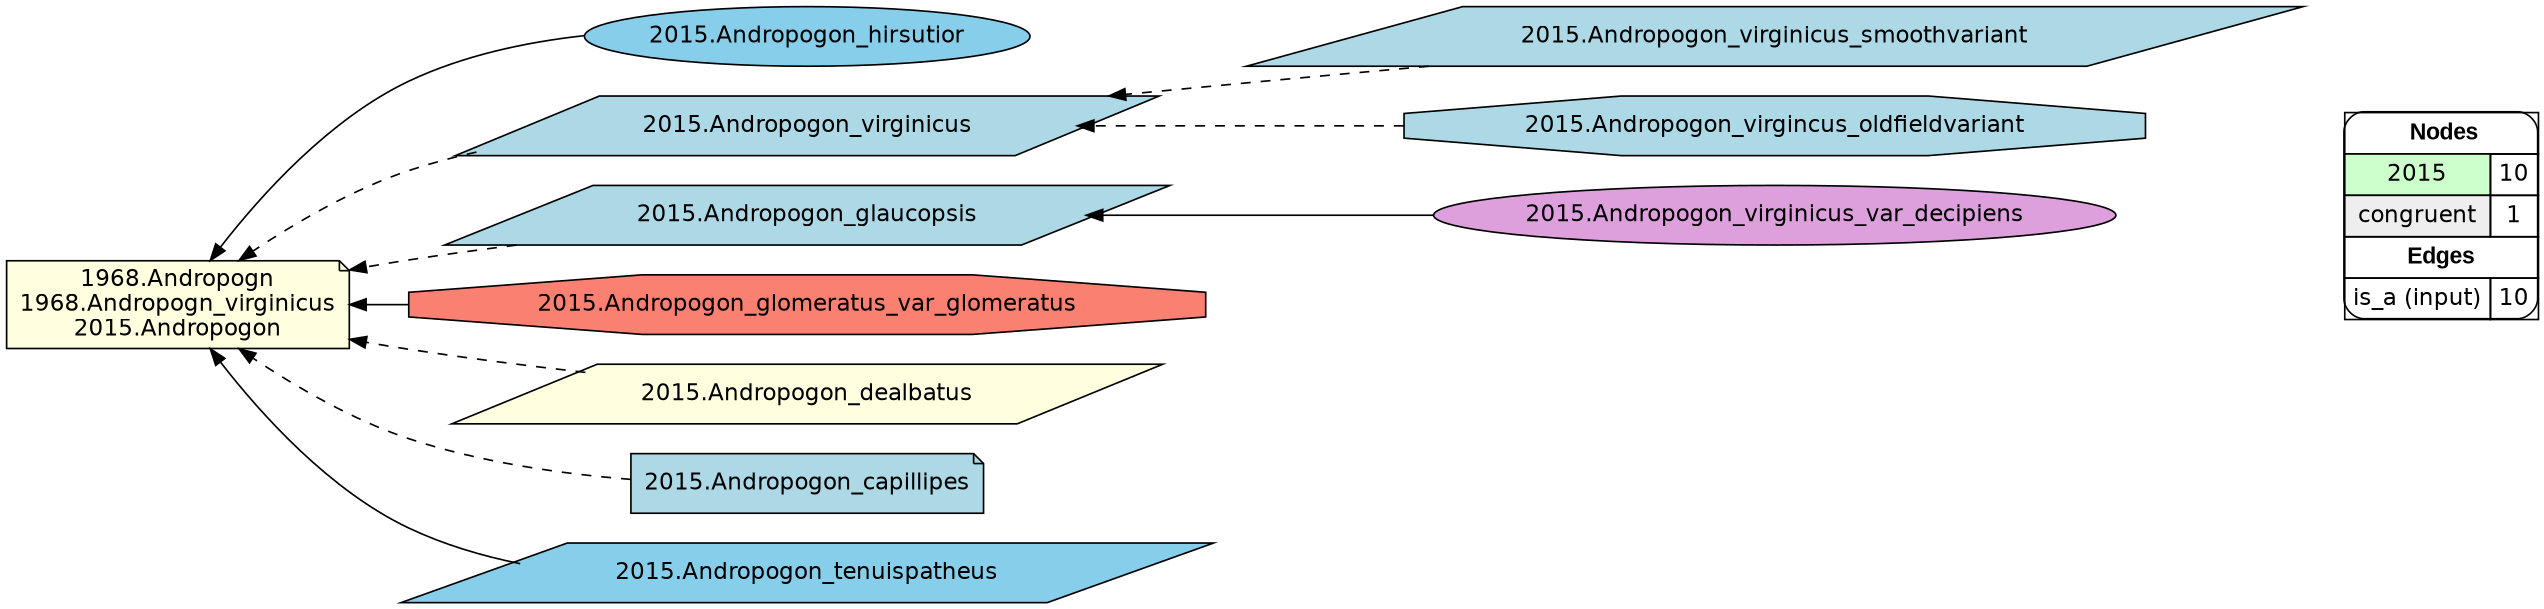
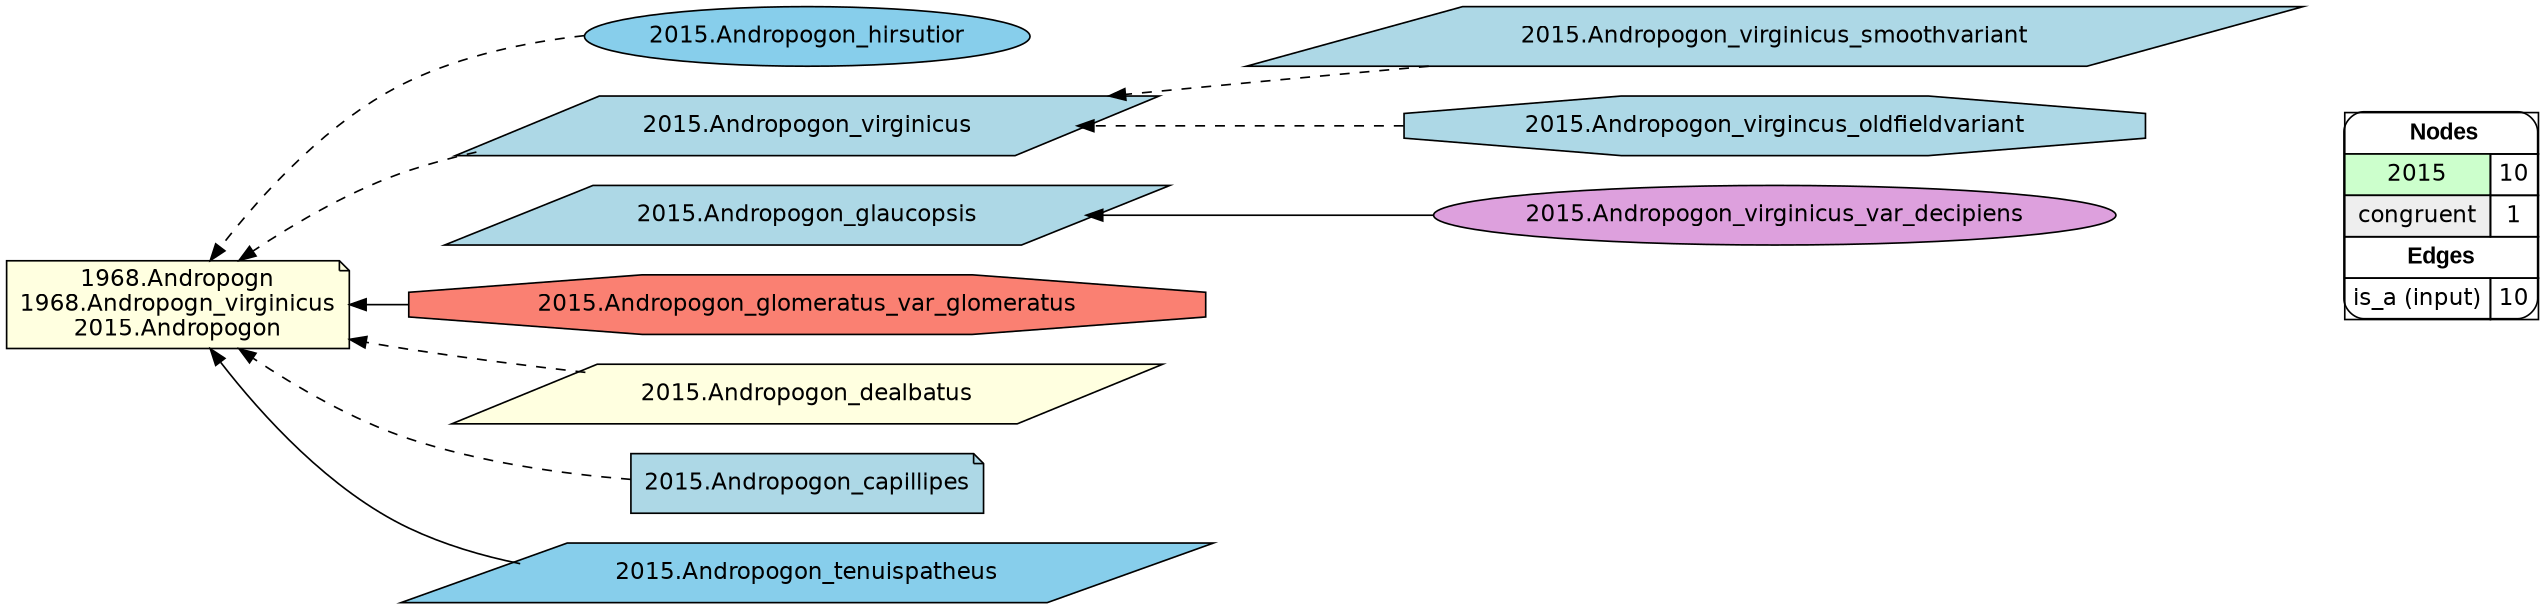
(378, 98) -> (378, 98)
(441, 255) -> none
